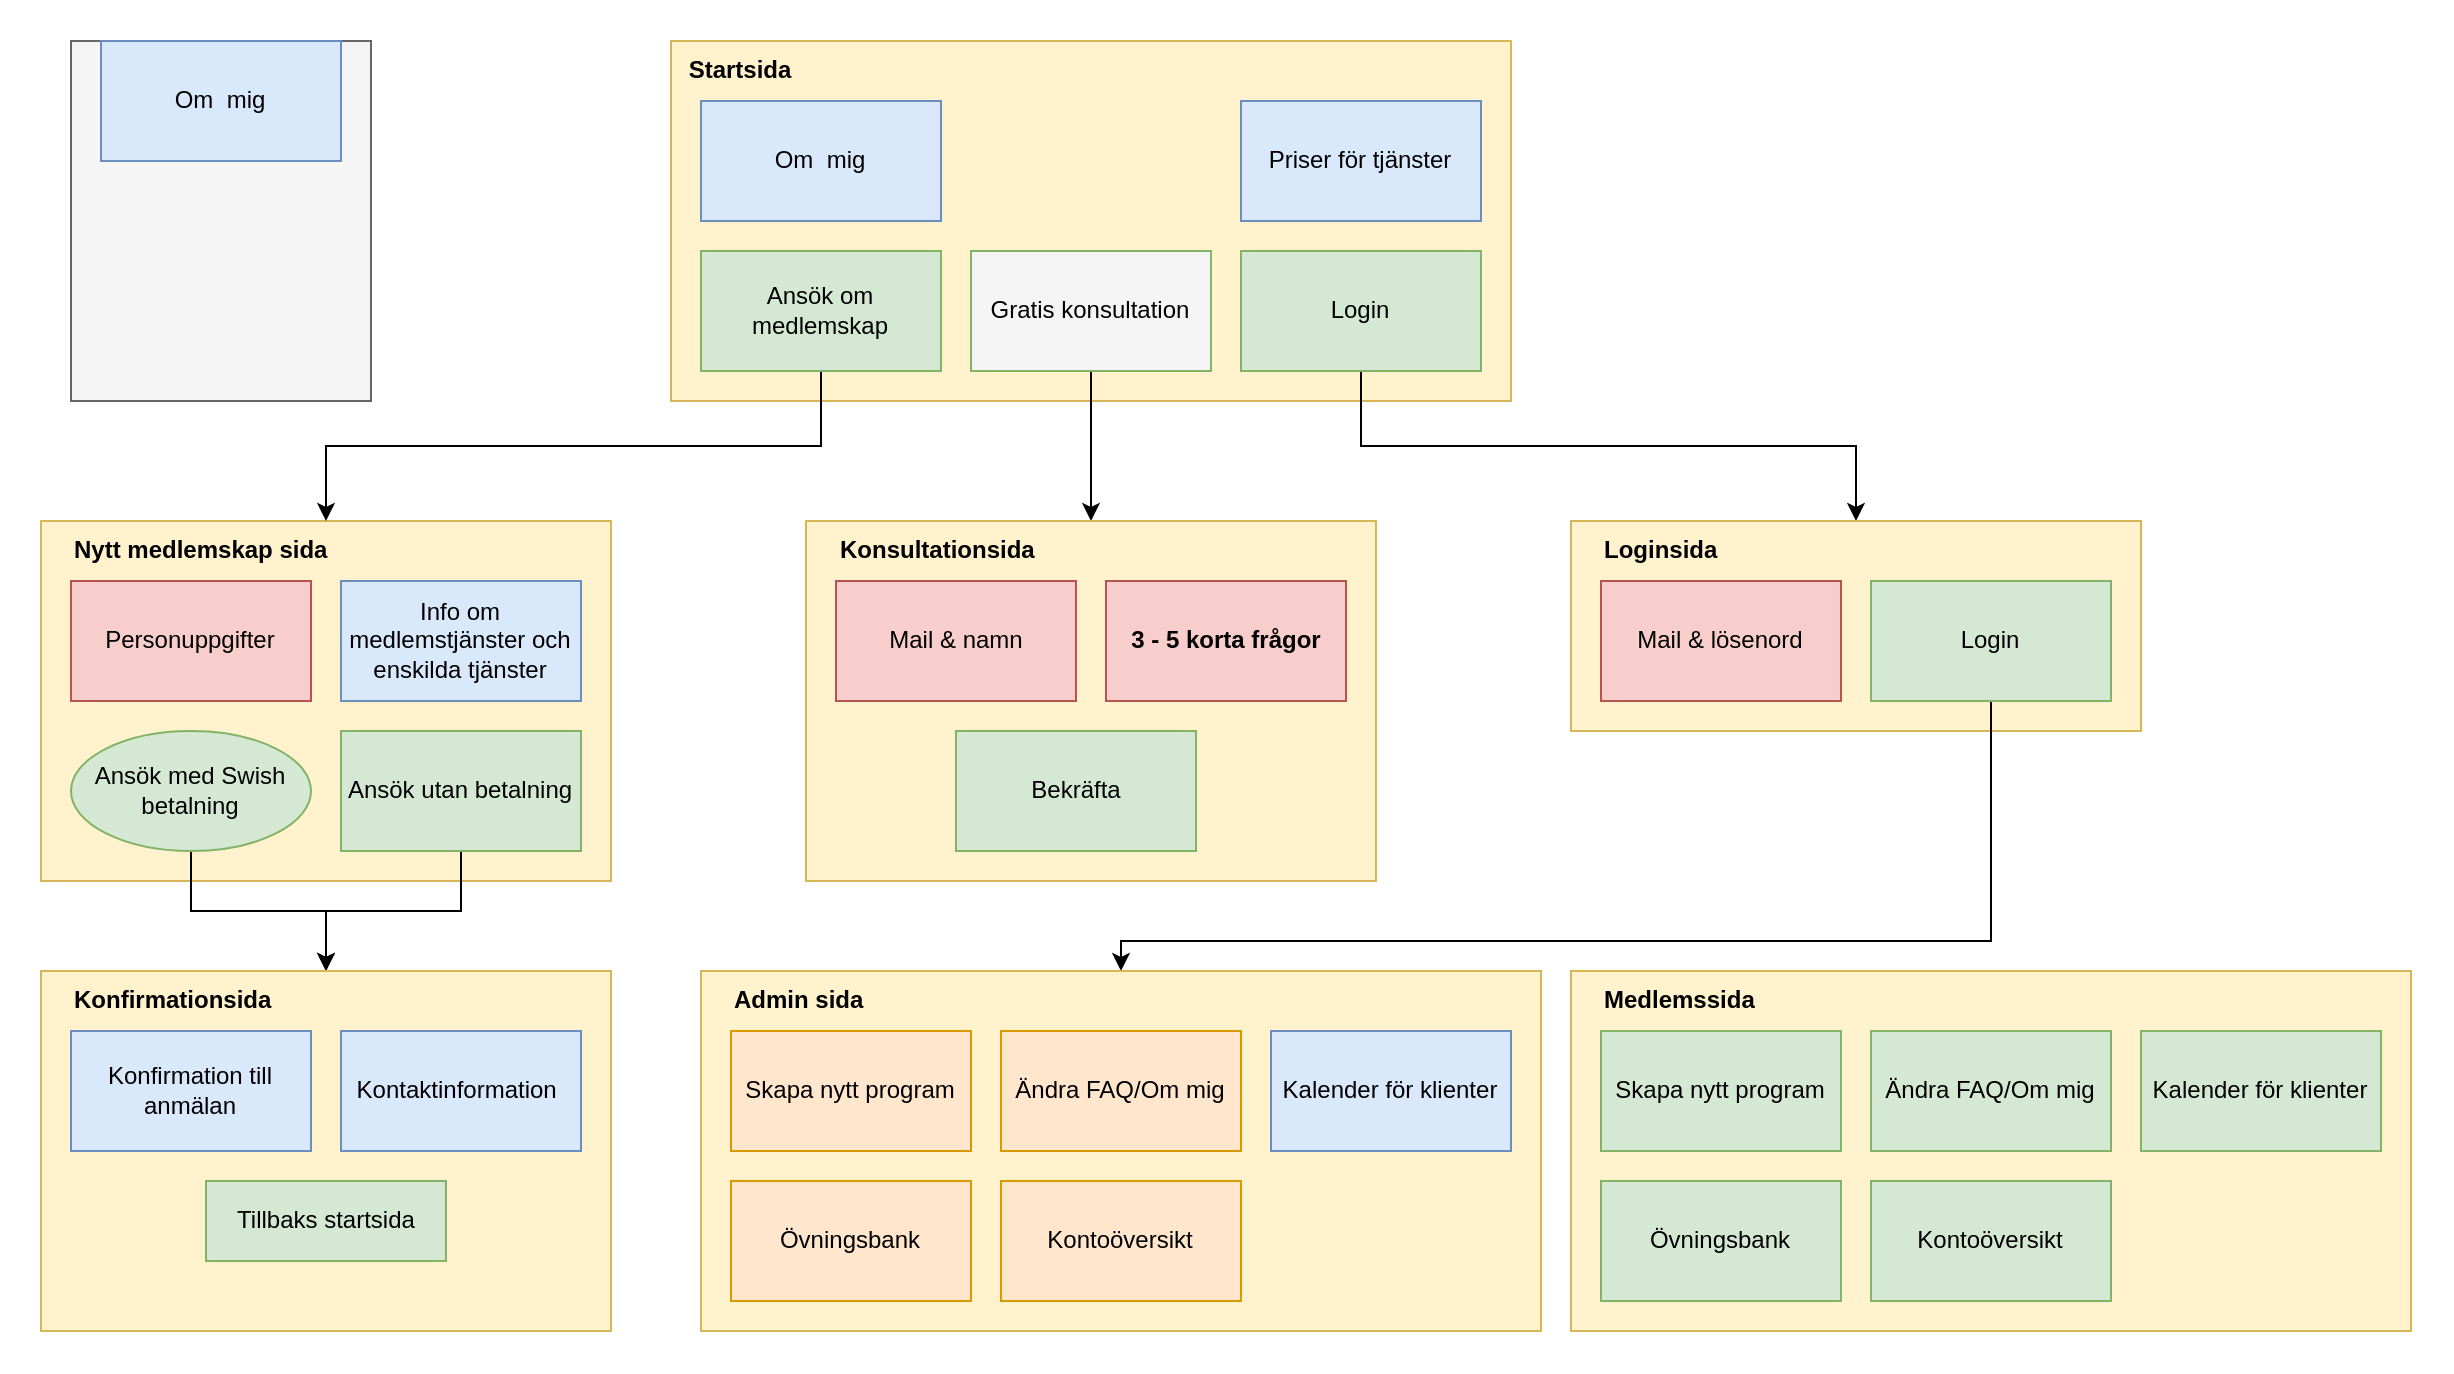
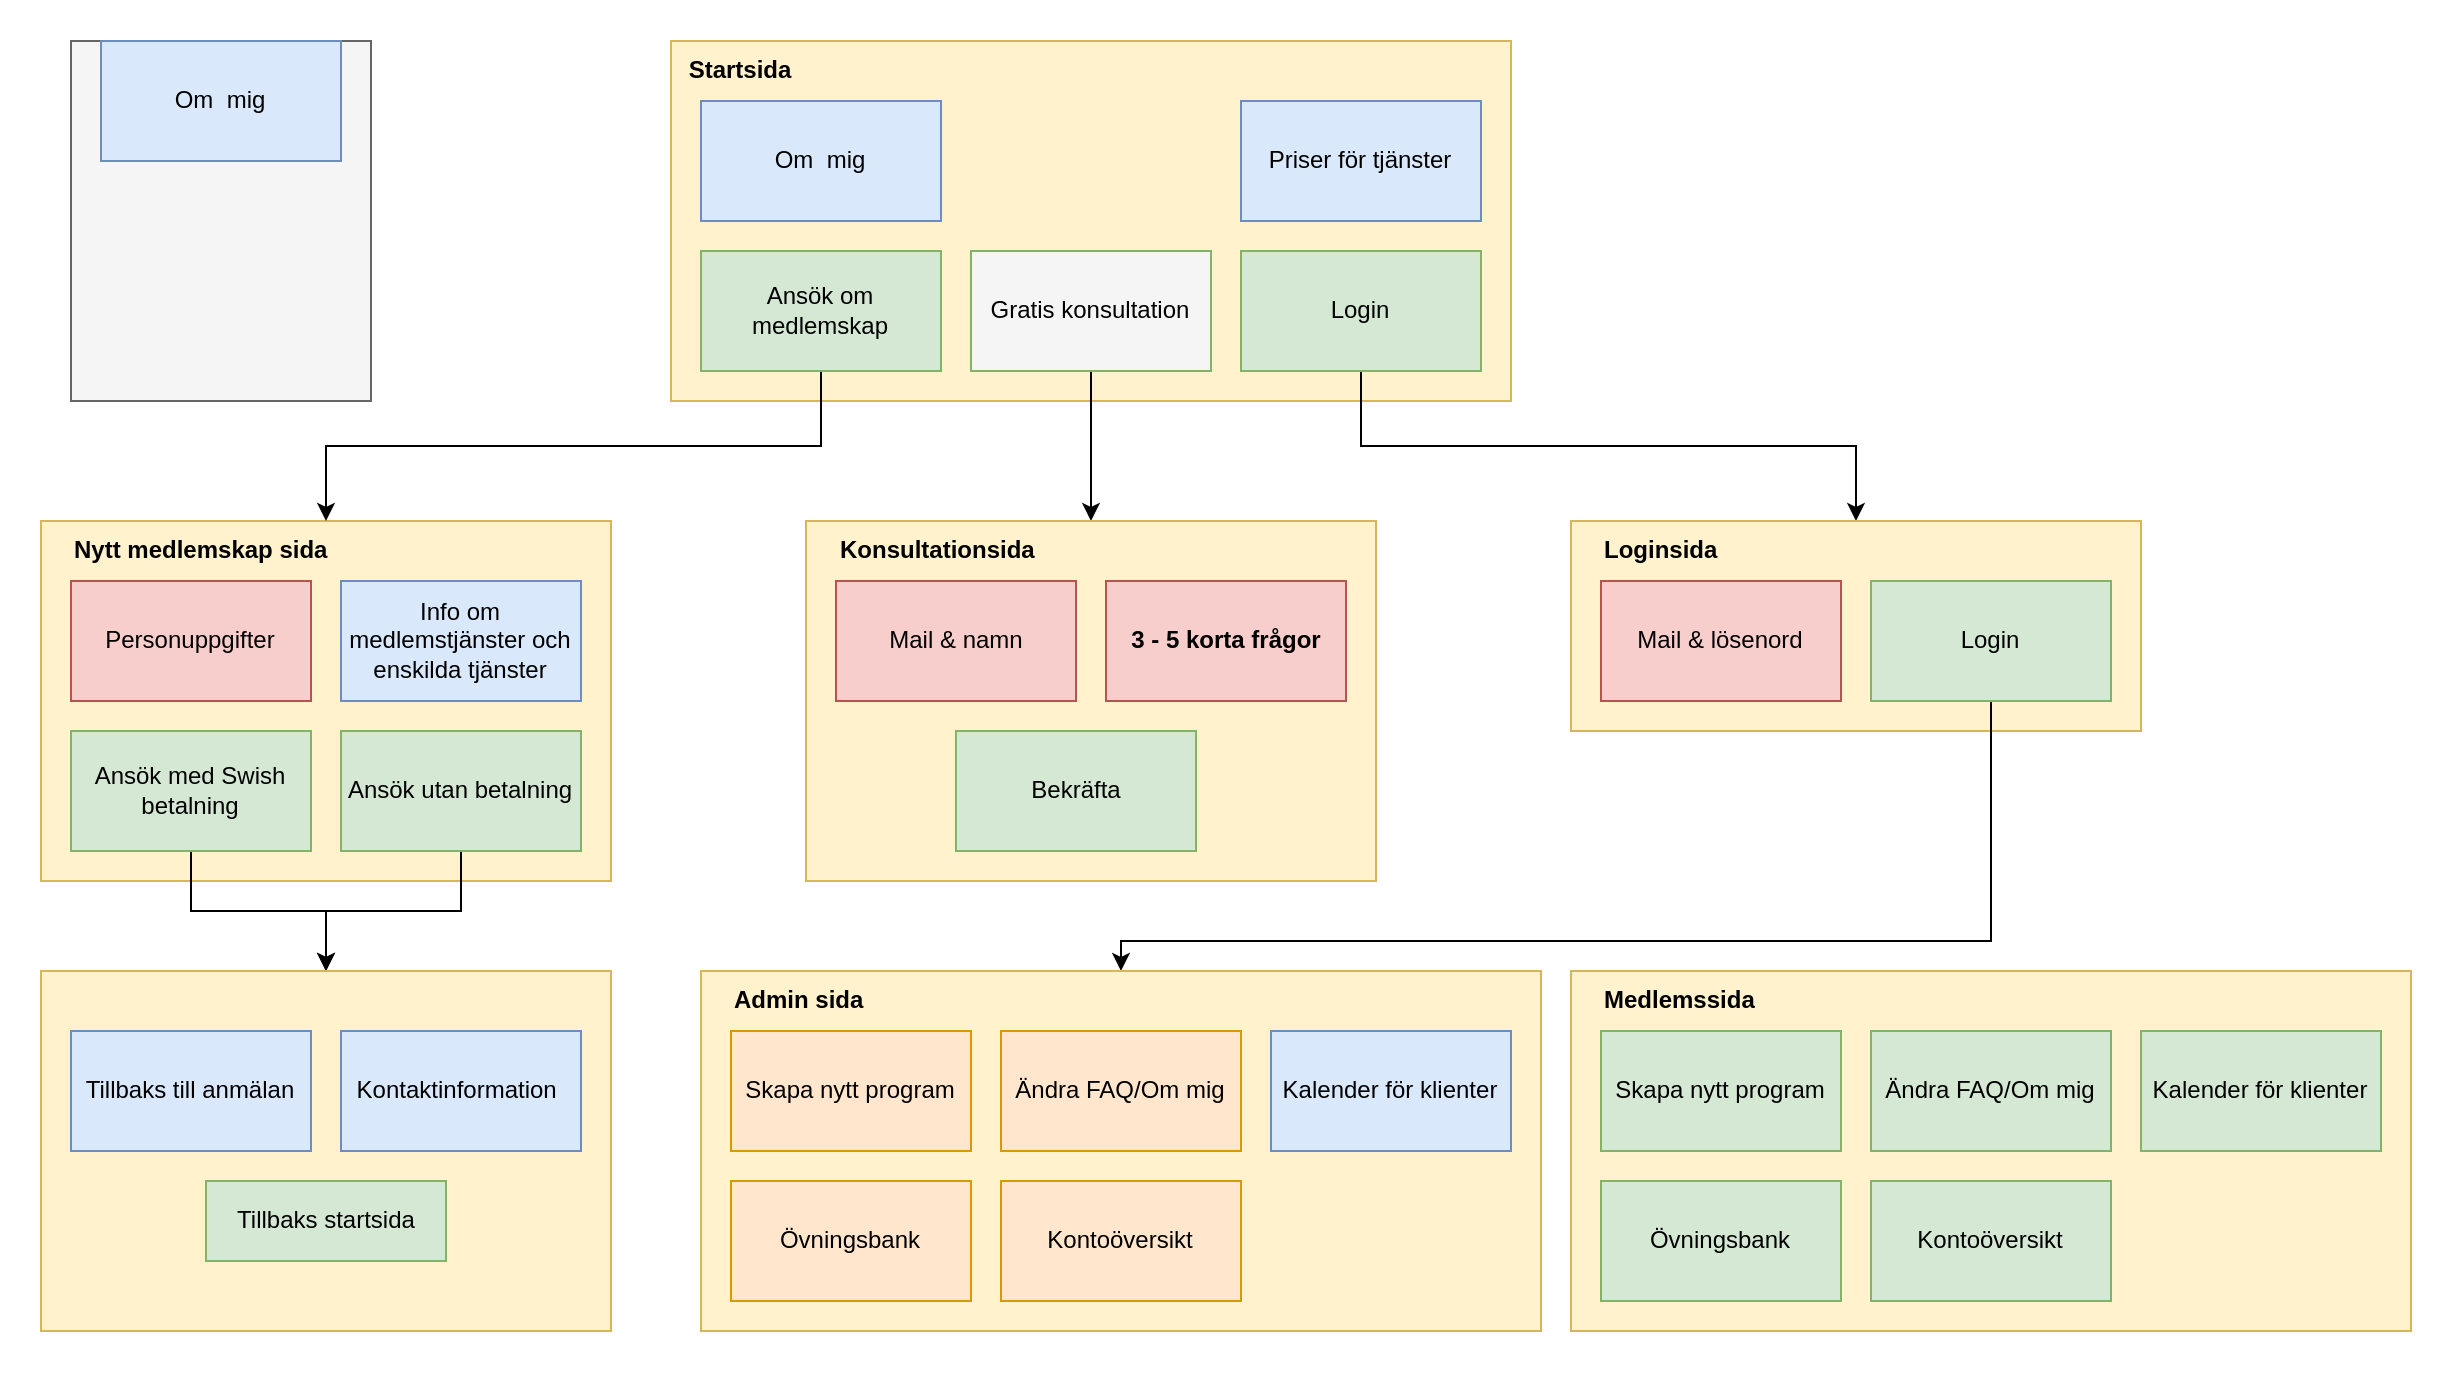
(191, 791) -> (191, 791)
(251, 1001) -> none
(191, 1091) -> (191, 1091)
